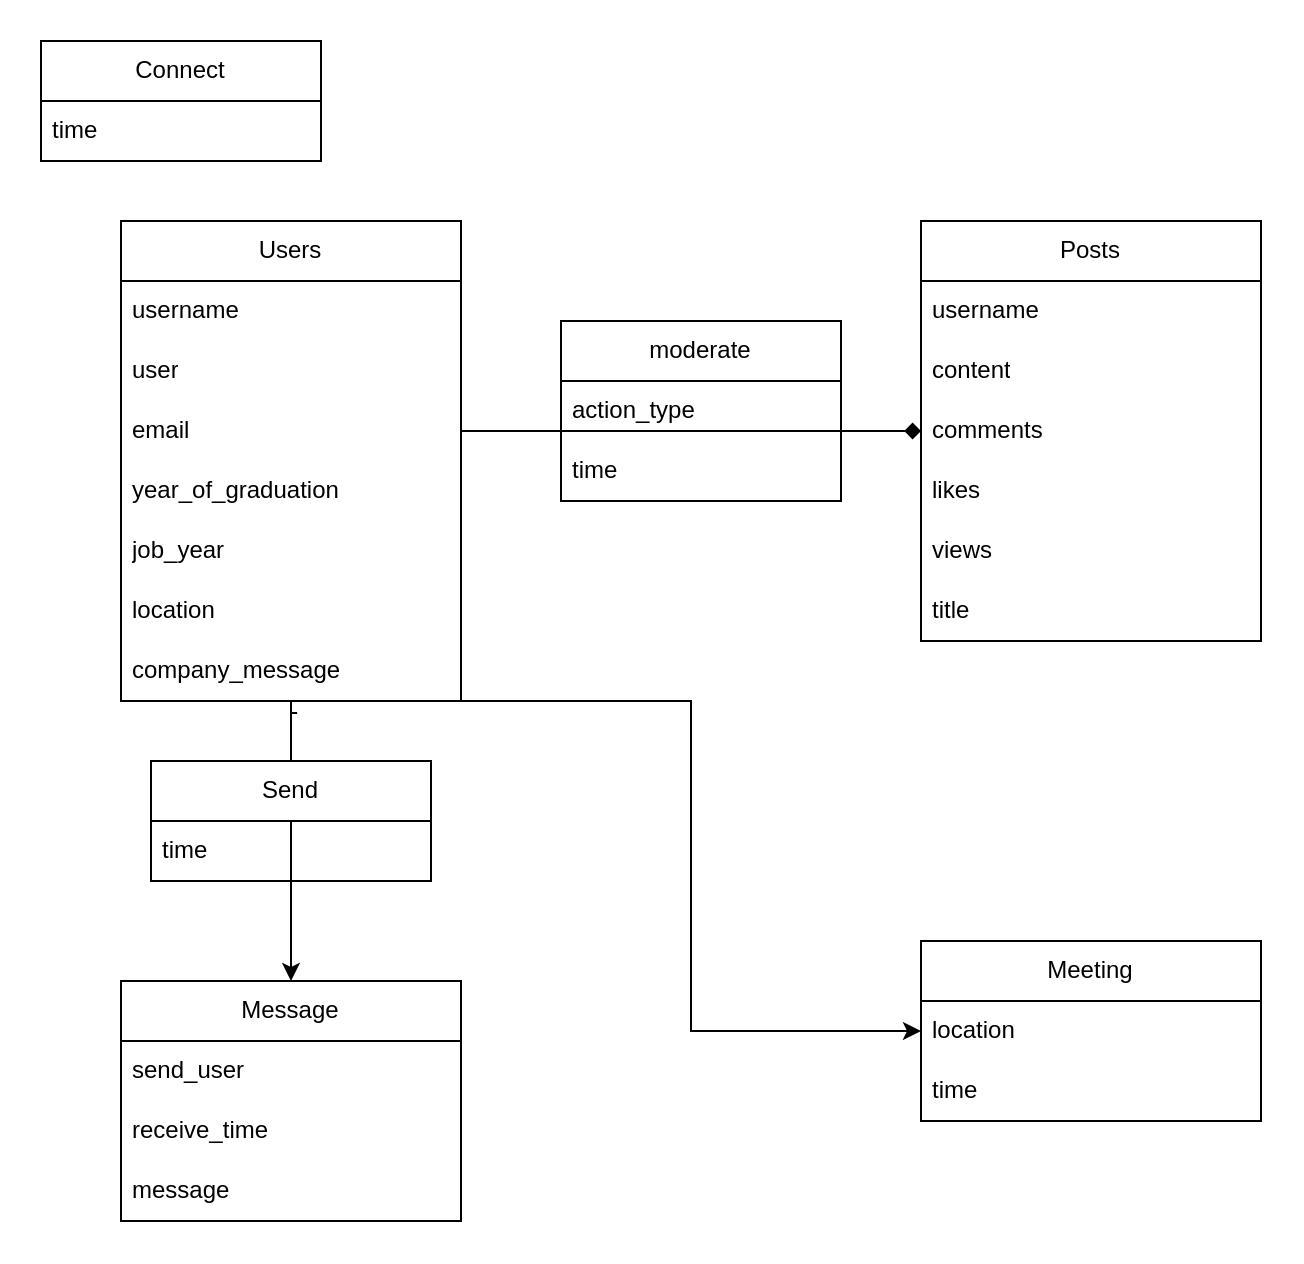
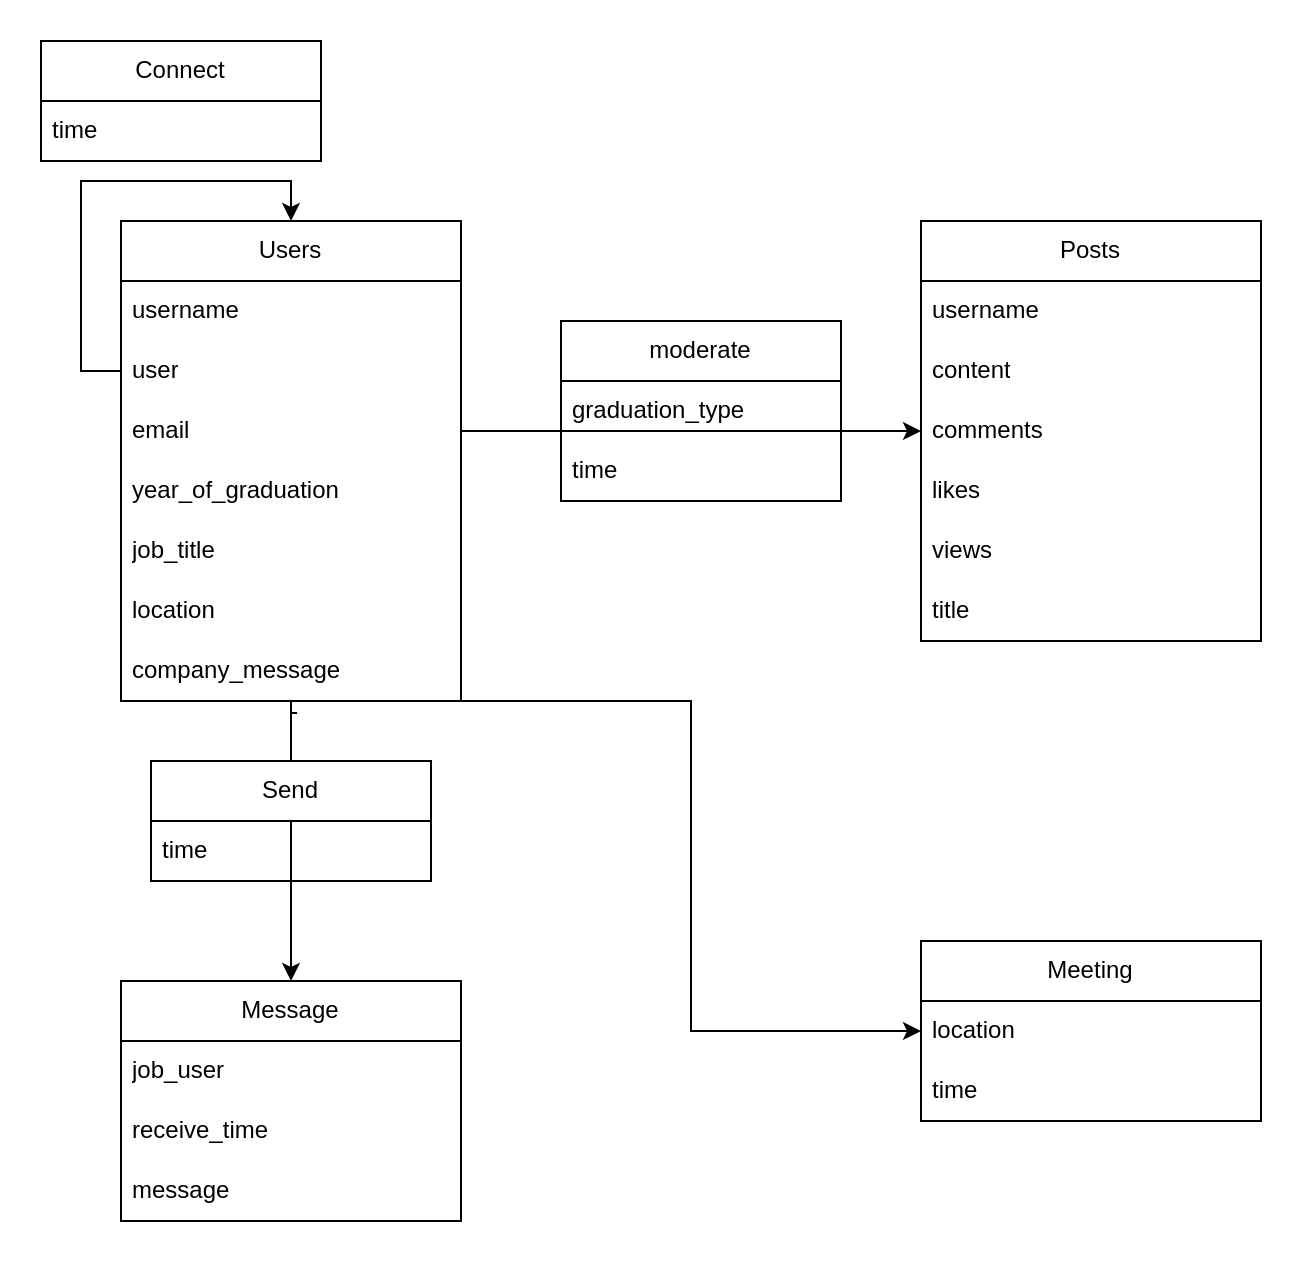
none -> (86, 181)
(644, 411) -> (671, 411)
(904, 431) -> (905, 431)
(187, 551) -> (187, 551)
(193, 1071) -> (187, 1071)
